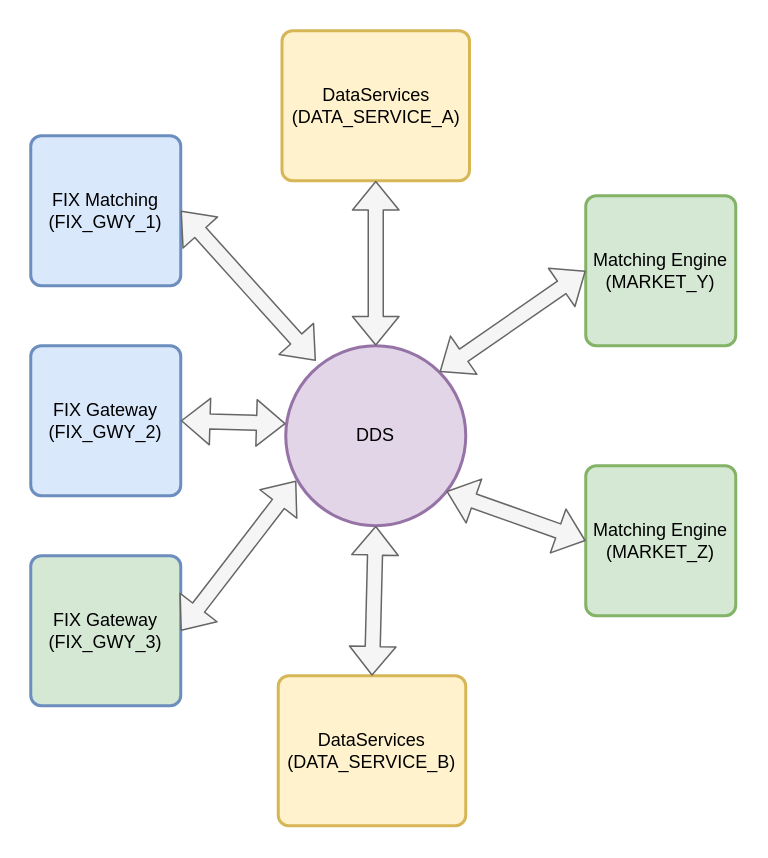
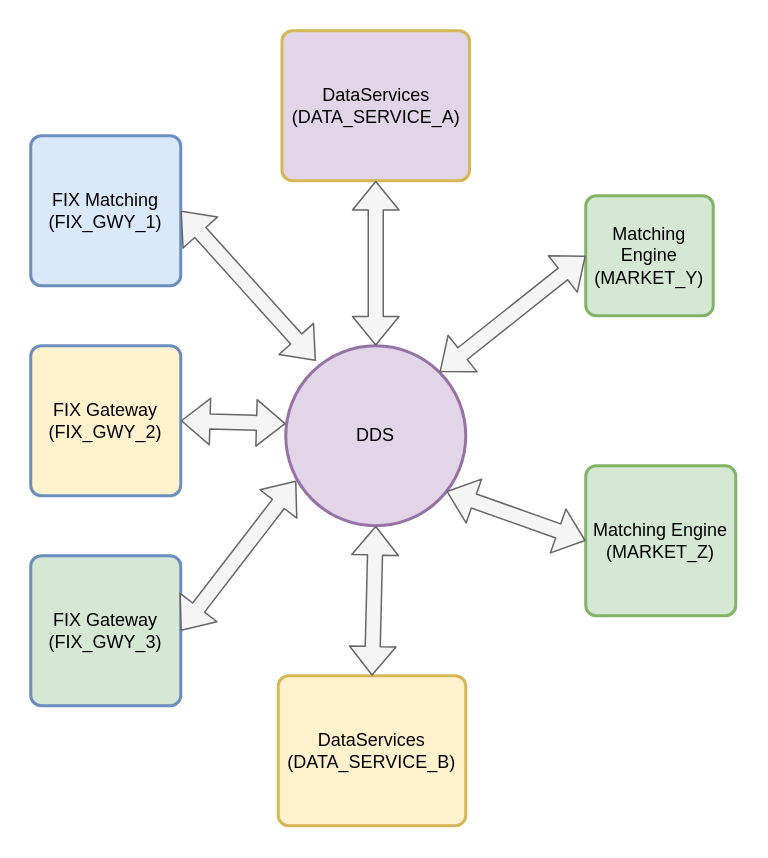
(376, 106) -> (376, 106)
(661, 271) -> (650, 256)
(106, 421) -> (106, 421)
